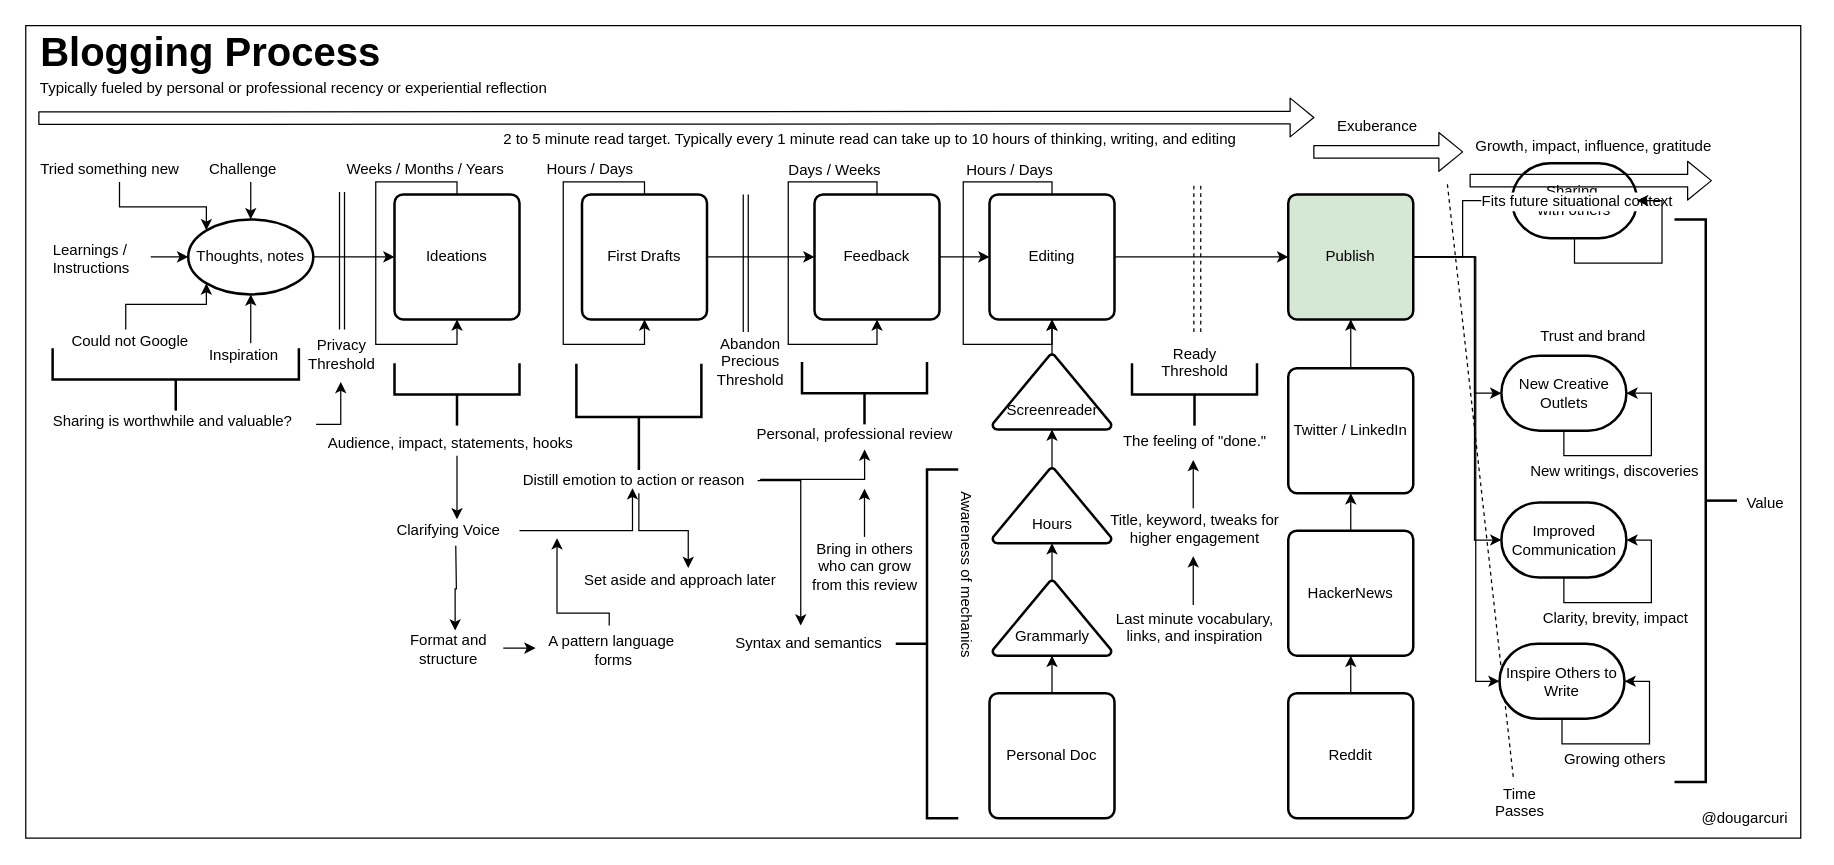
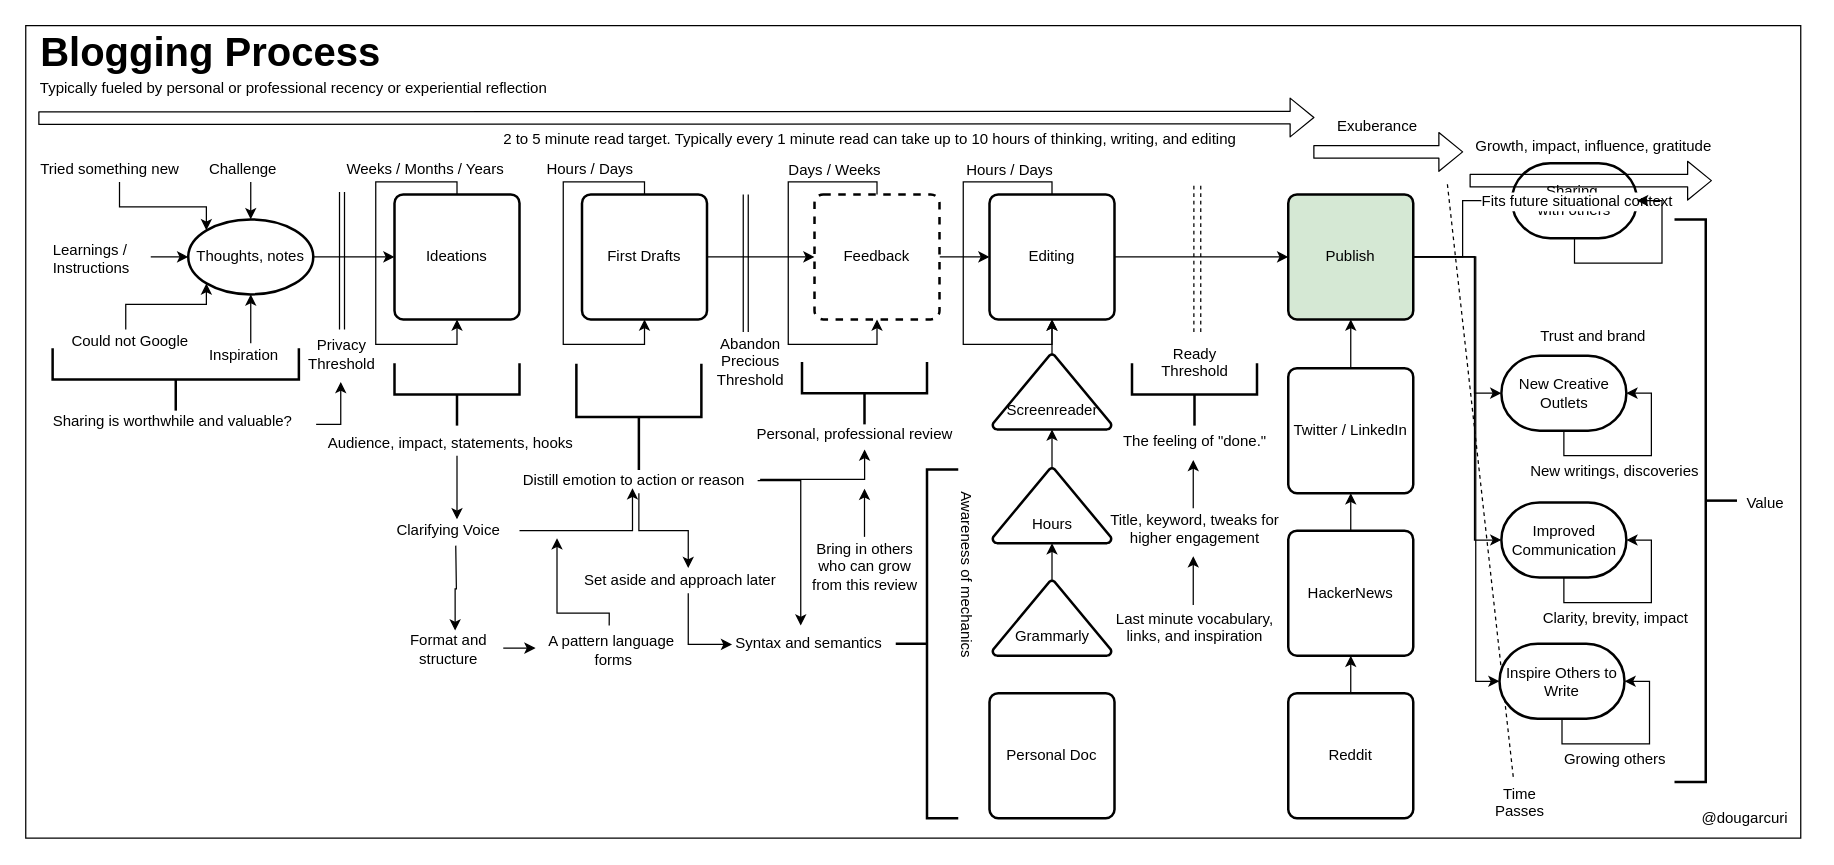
(877, 257) -> (877, 257)
none -> (688, 636)
(1052, 679) -> none
